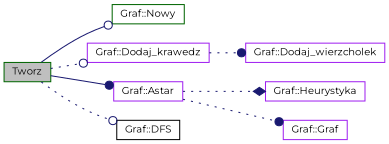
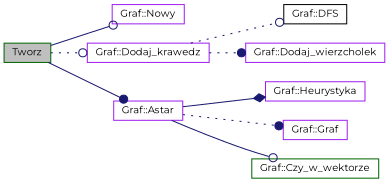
(148, 14) -> (148, 14)
(218, 91) -> (218, 103)
(74, 103) -> (233, 33)
none -> (315, 169)
